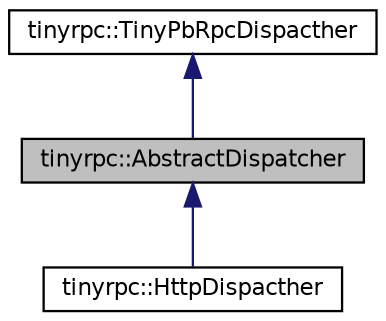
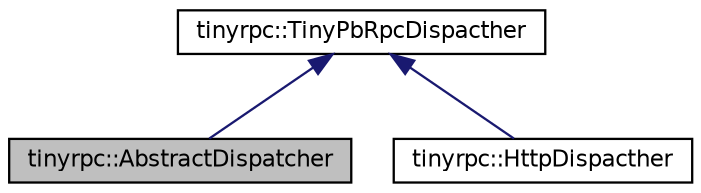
(193, 237) -> (462, 103)
